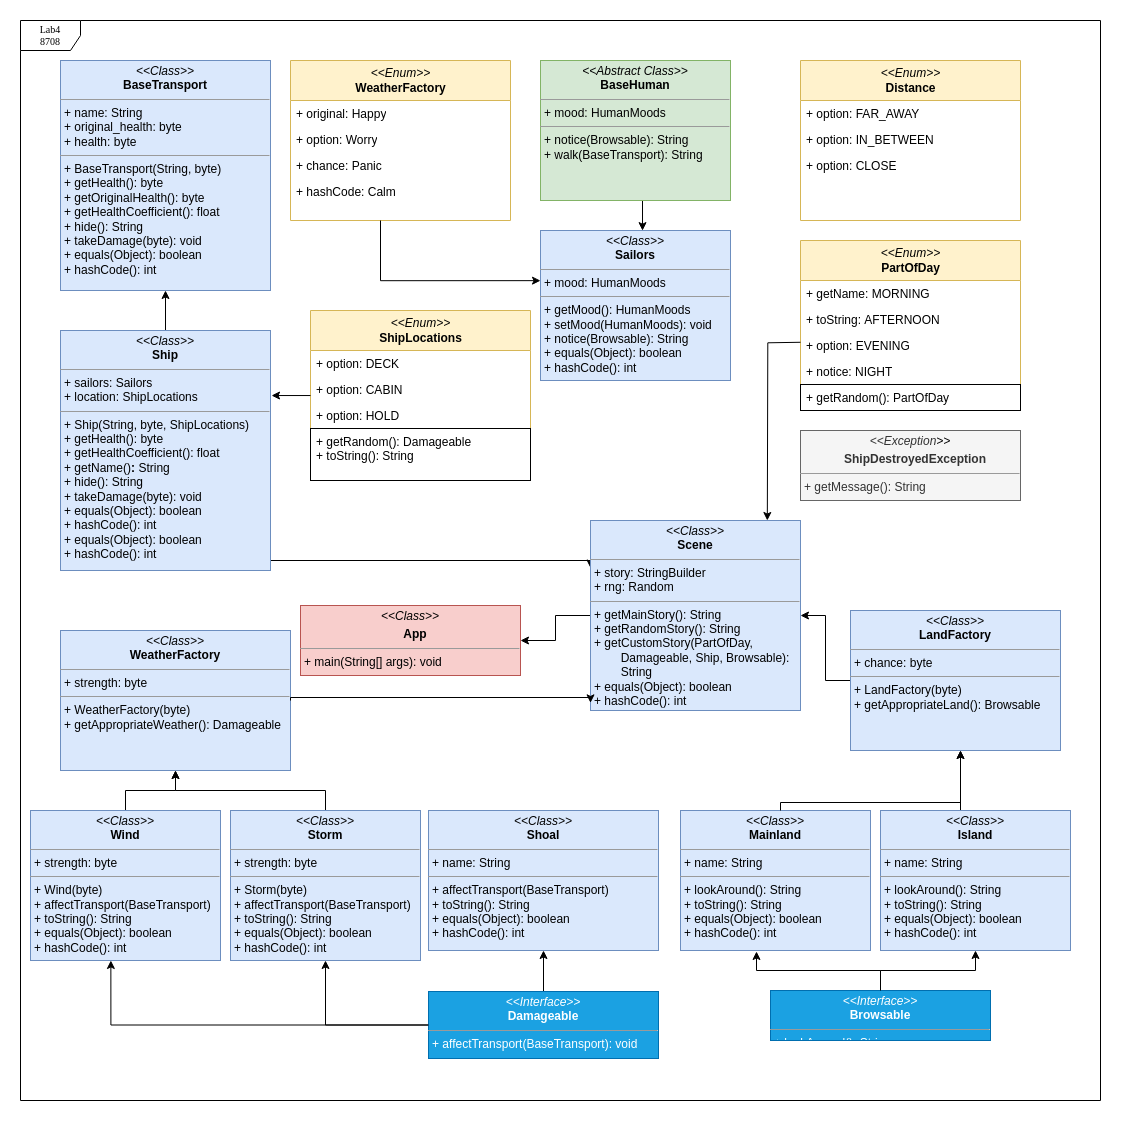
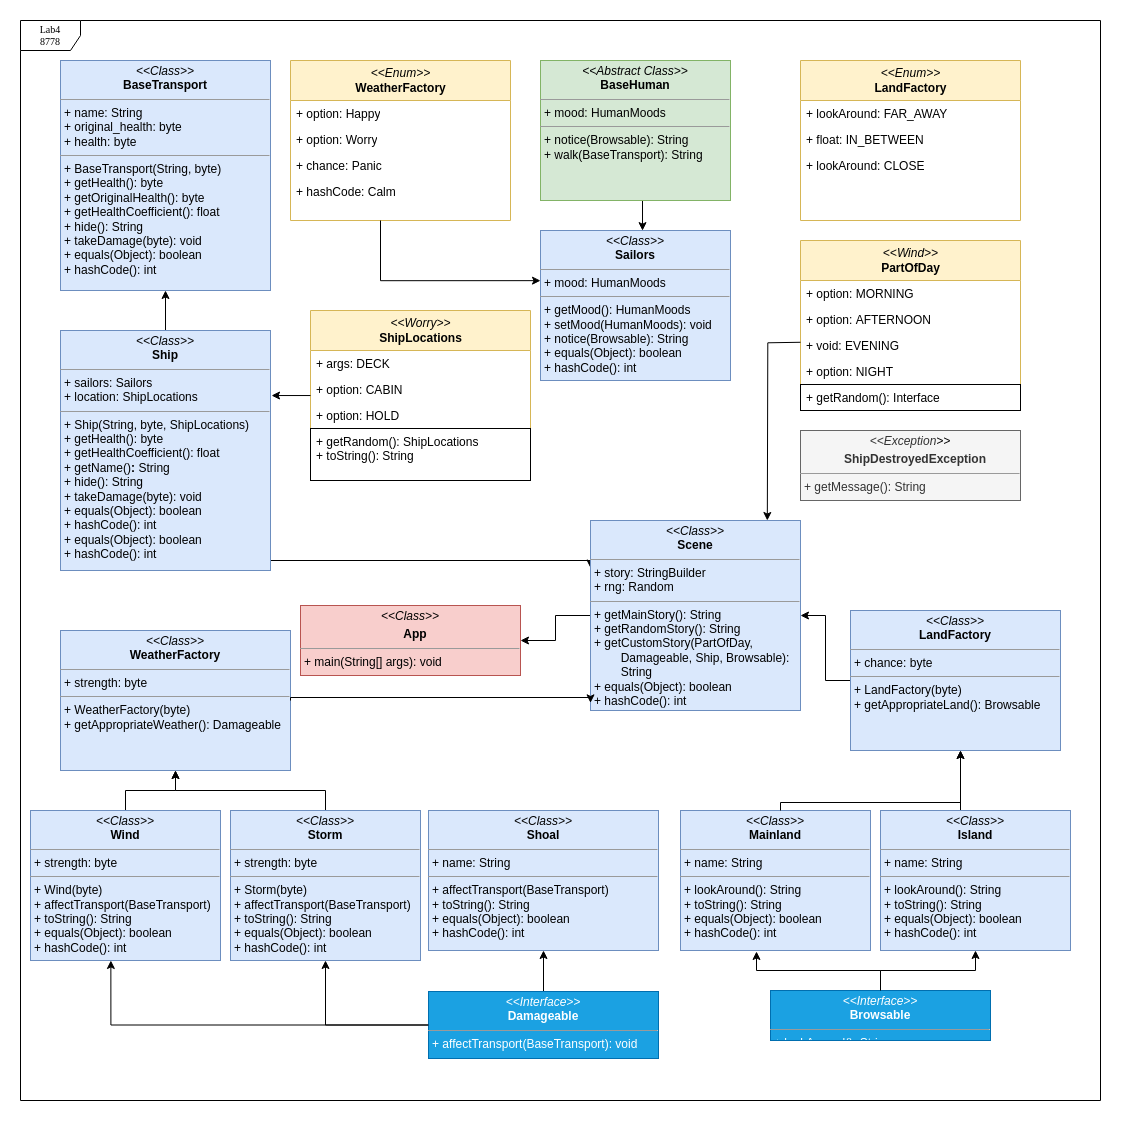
(51, 36) -> (51, 36)
(911, 81) -> (911, 81)
(346, 115) -> (342, 115)
(862, 115) -> (876, 115)
(869, 141) -> (866, 141)
(852, 167) -> (866, 167)
(911, 261) -> (911, 261)
(864, 295) -> (859, 295)
(872, 321) -> (866, 321)
(421, 331) -> (421, 331)
(859, 347) -> (852, 347)
(357, 365) -> (352, 365)
(852, 373) -> (852, 373)
(882, 399) -> (882, 399)
(394, 450) -> (403, 450)
